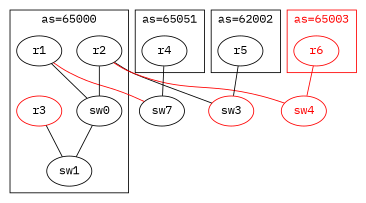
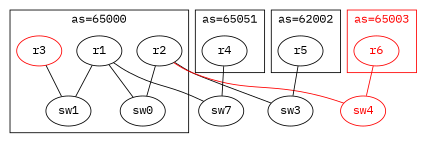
(93, 83) -> (158, 84)
(231, 111) -> (290, 111)
(84, 141) -> (84, 81)
